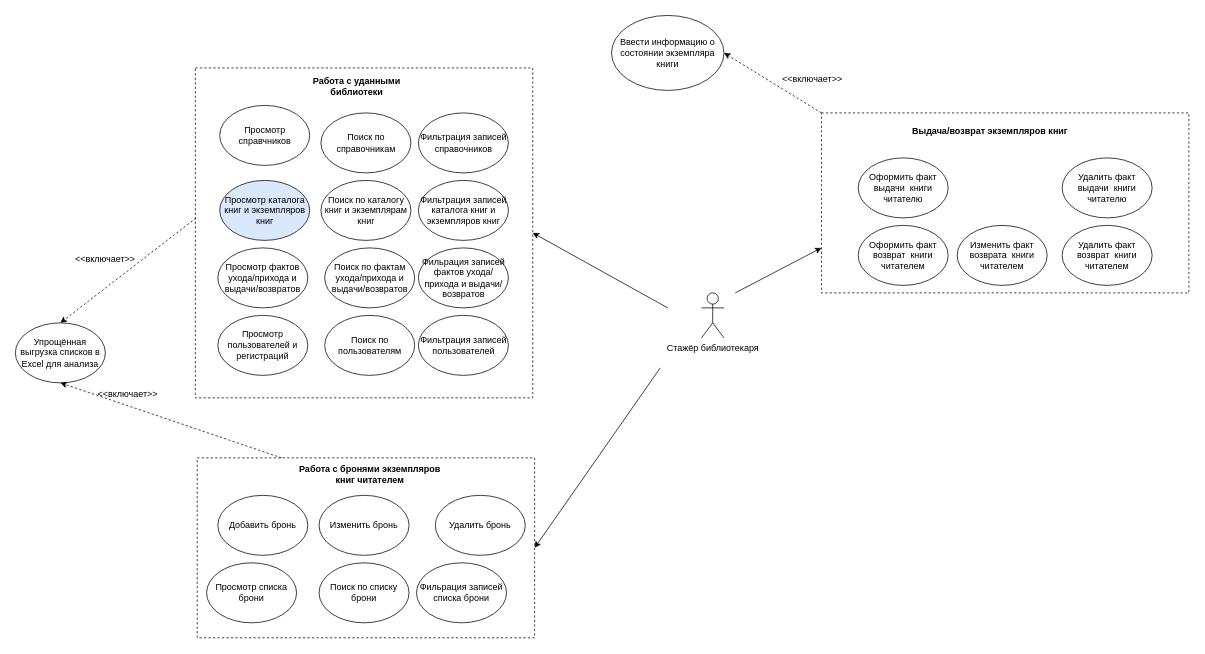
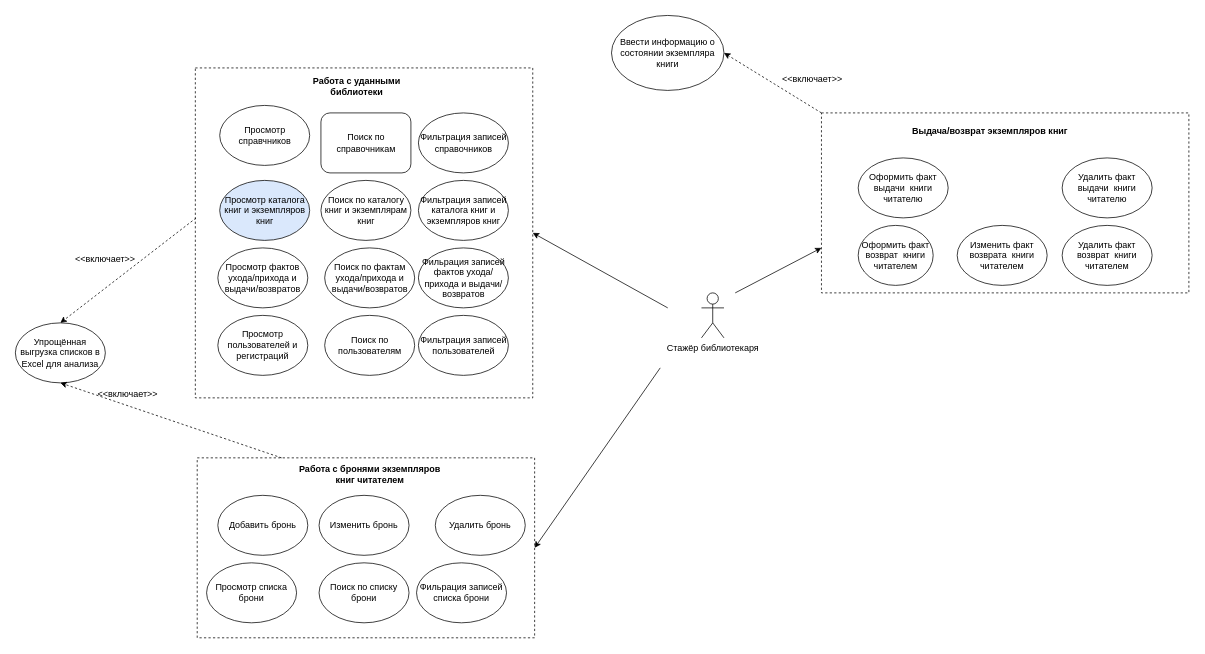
(366, 143) -> (366, 143)
(903, 255) -> (896, 255)
